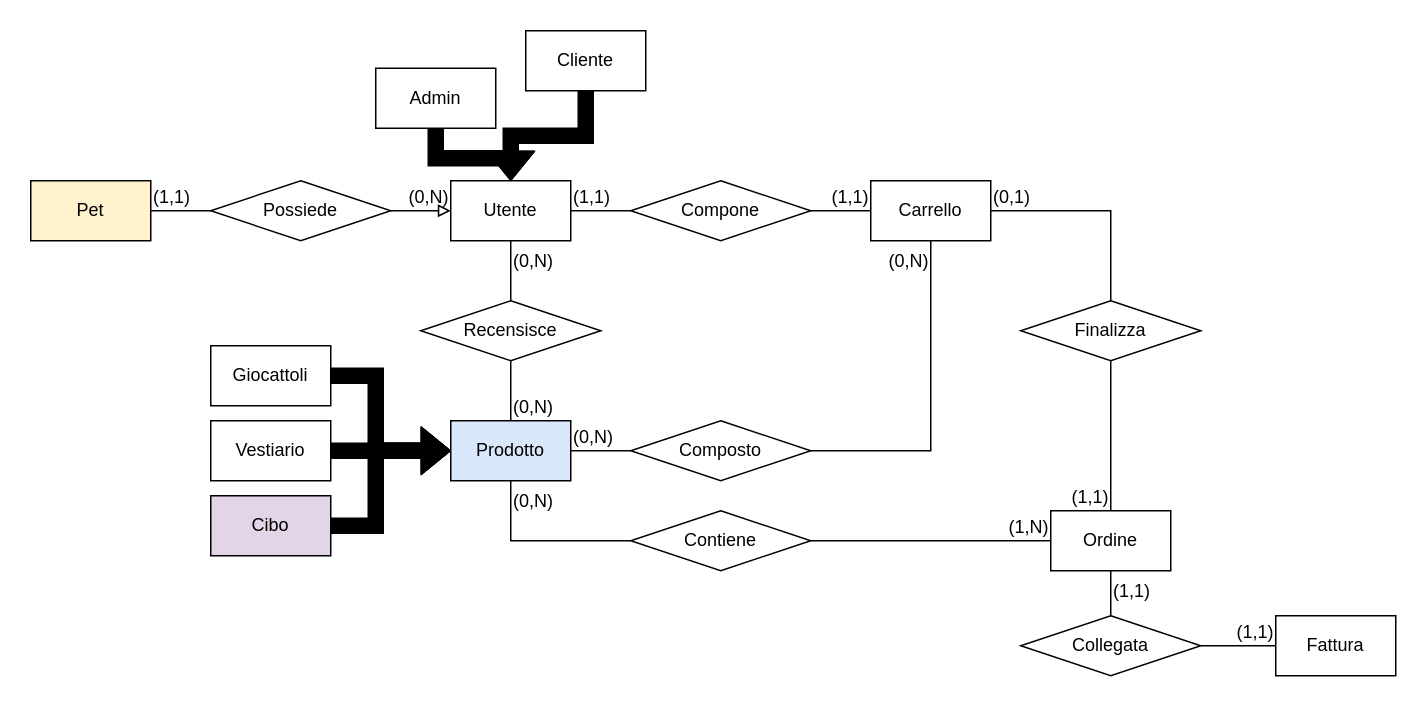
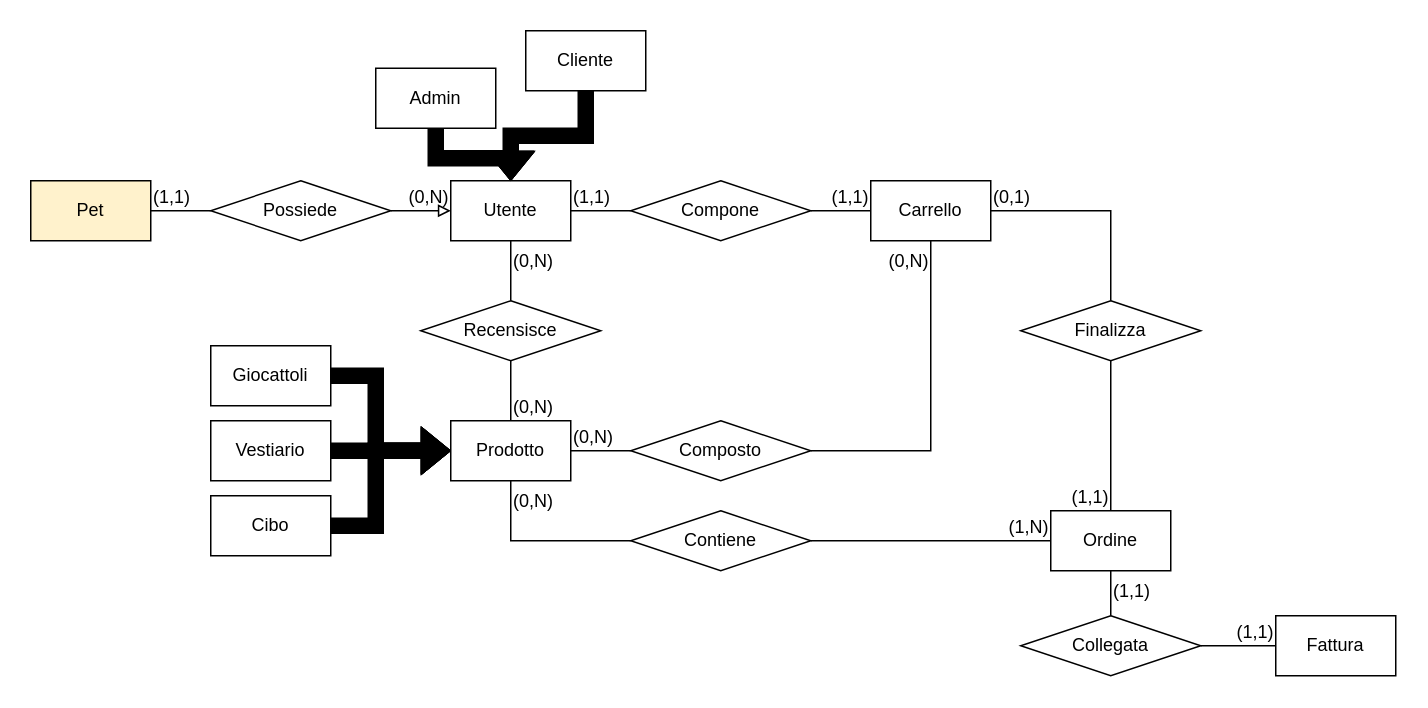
(511, 451) -> (511, 451)
(271, 526) -> (271, 526)
